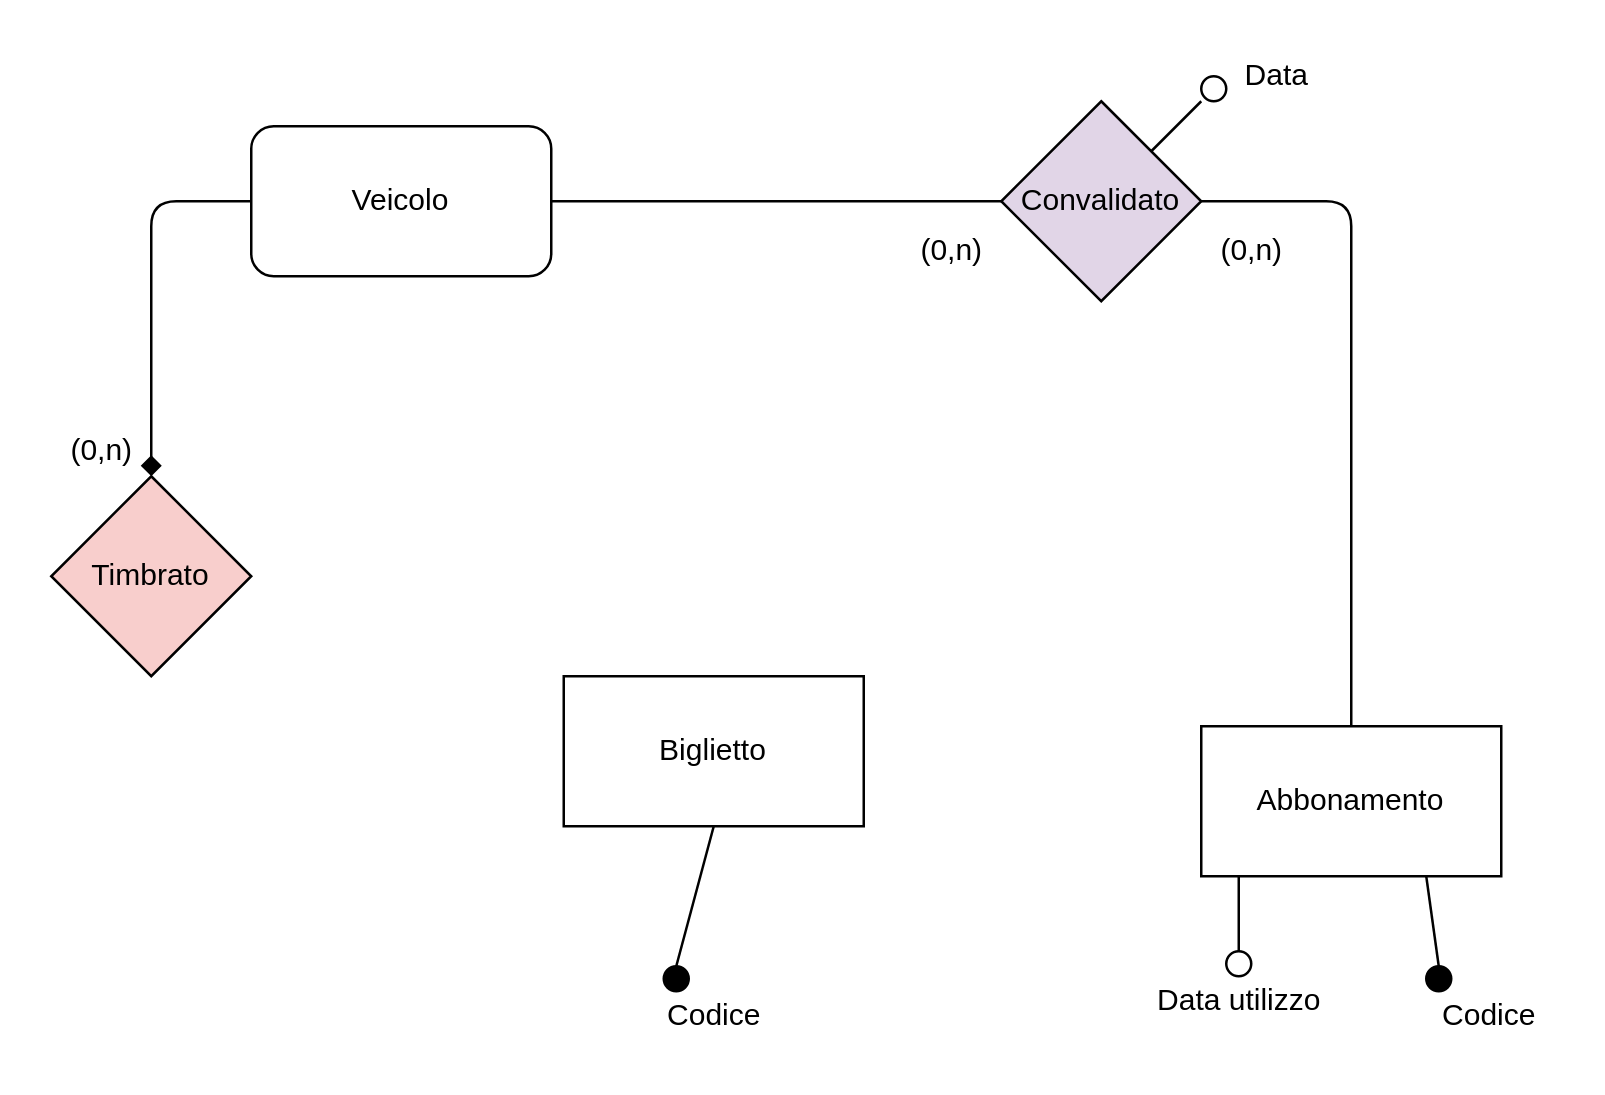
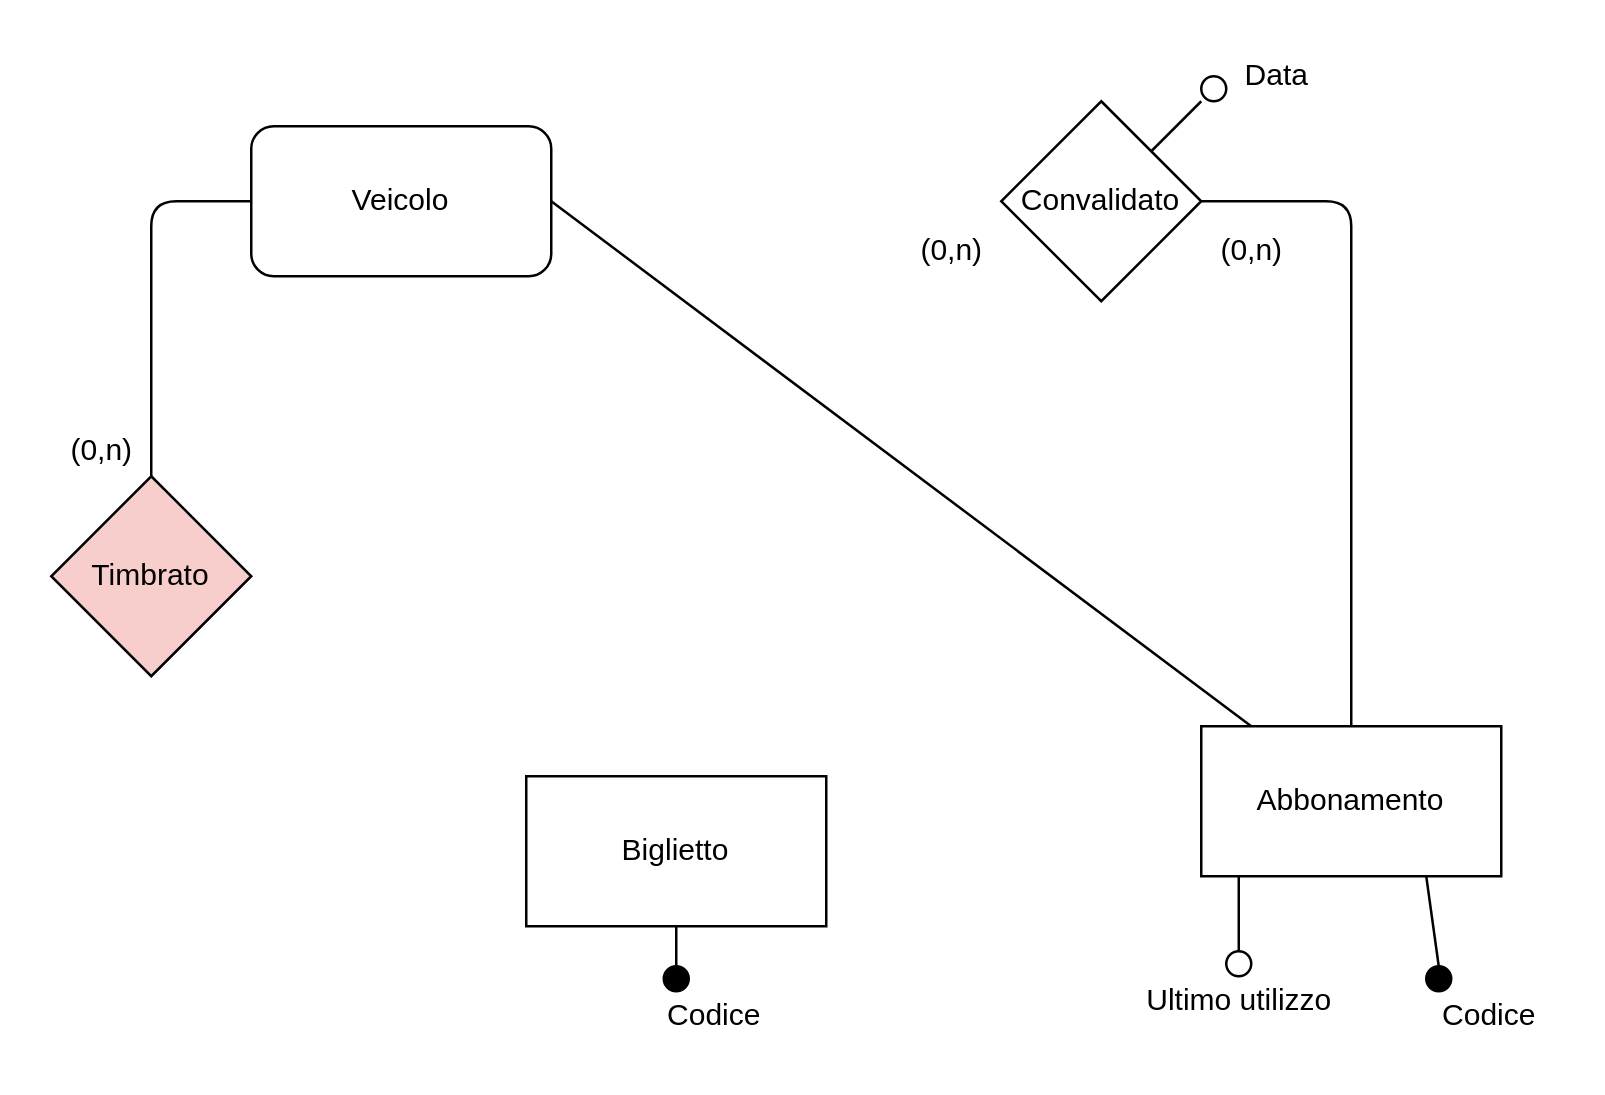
(776, 201) -> (901, 463)
(1101, 201) -> (1101, 201)
(151, 456) -> (151, 465)
(714, 751) -> (676, 851)
(1240, 1001) -> (1240, 1001)
